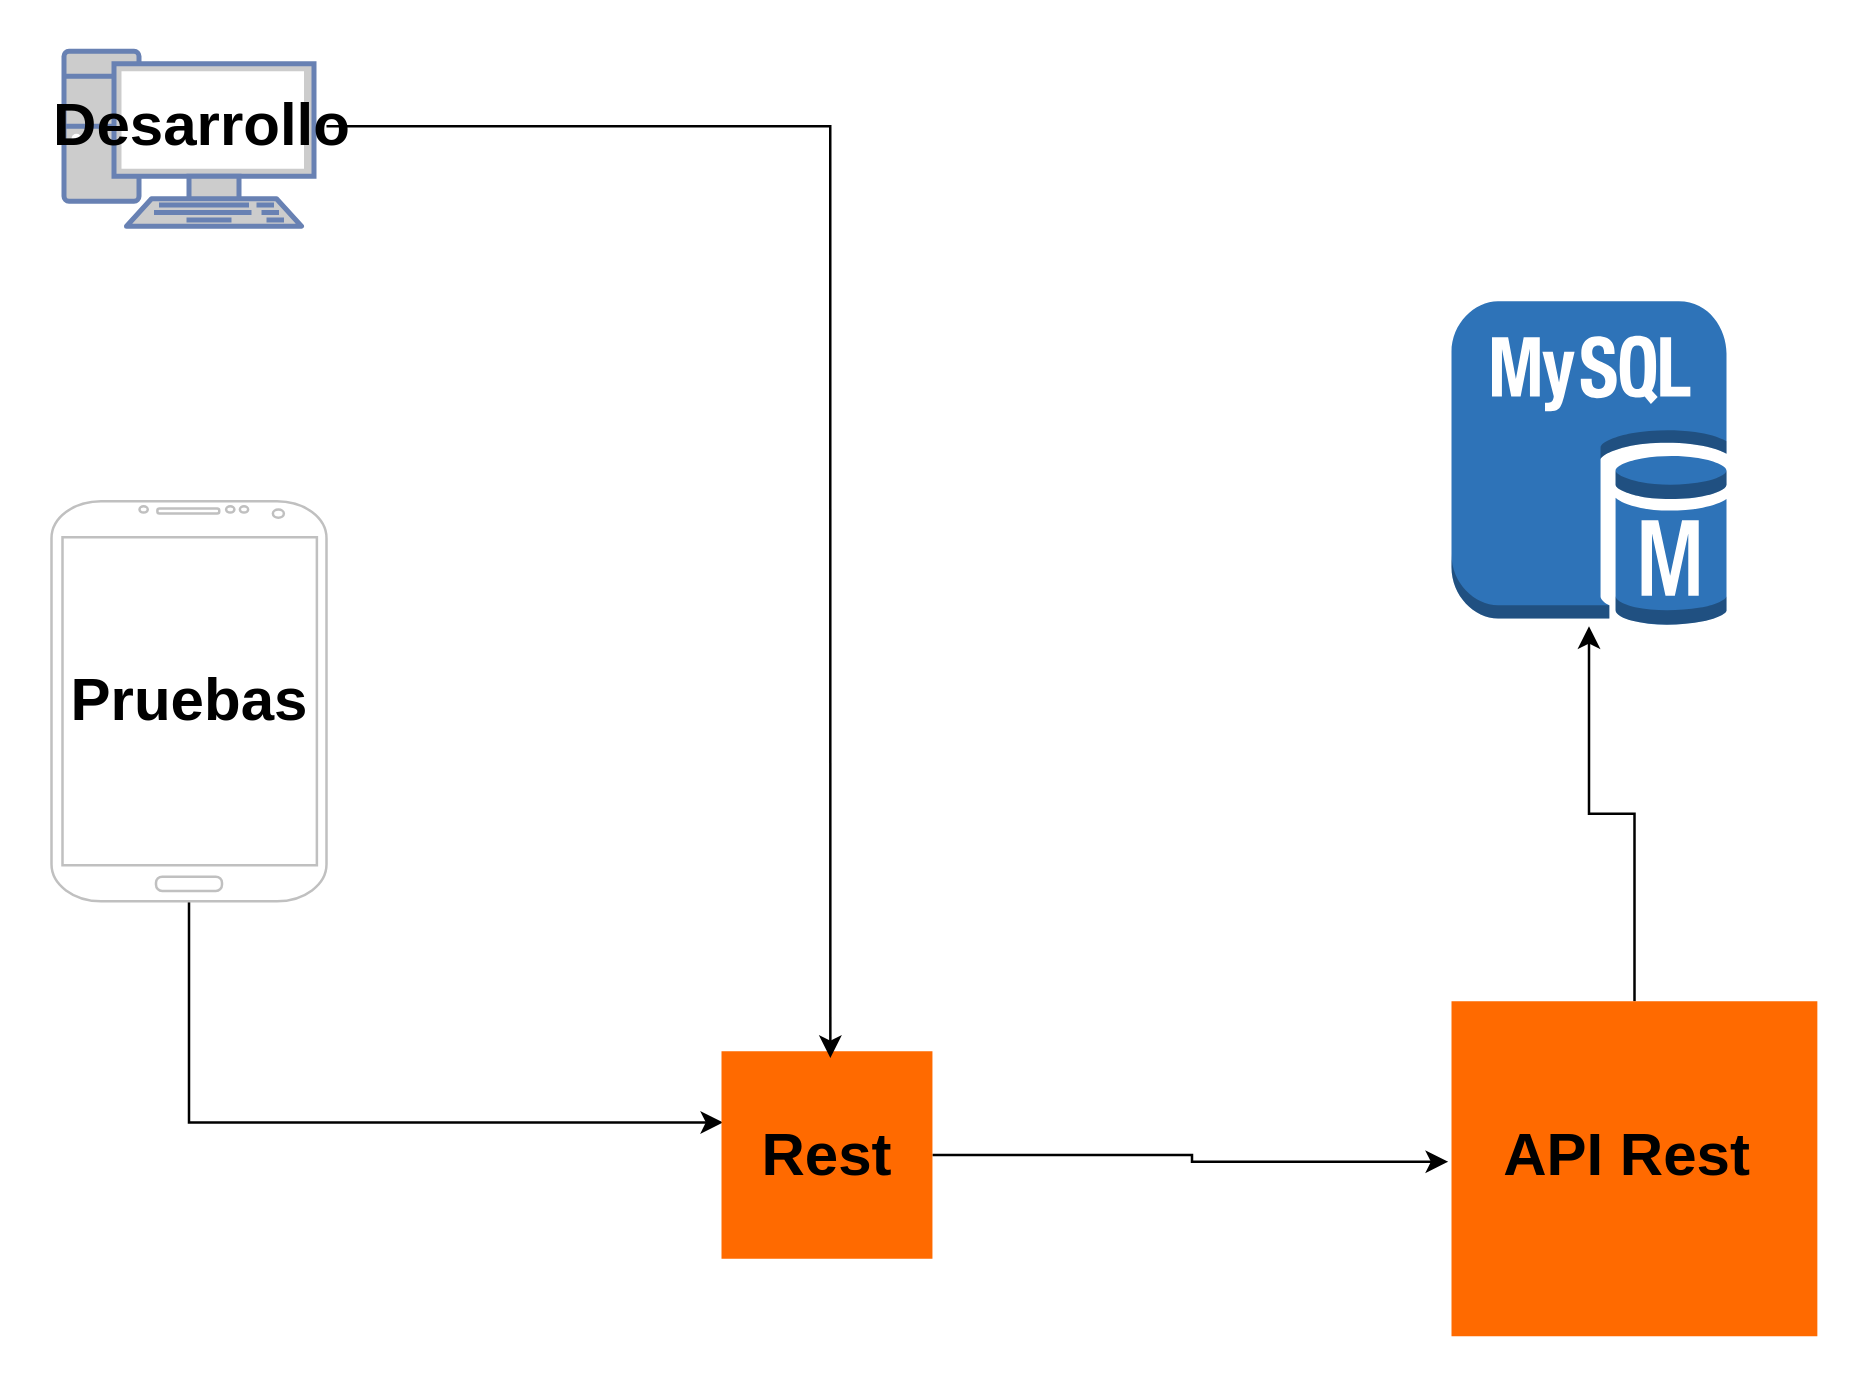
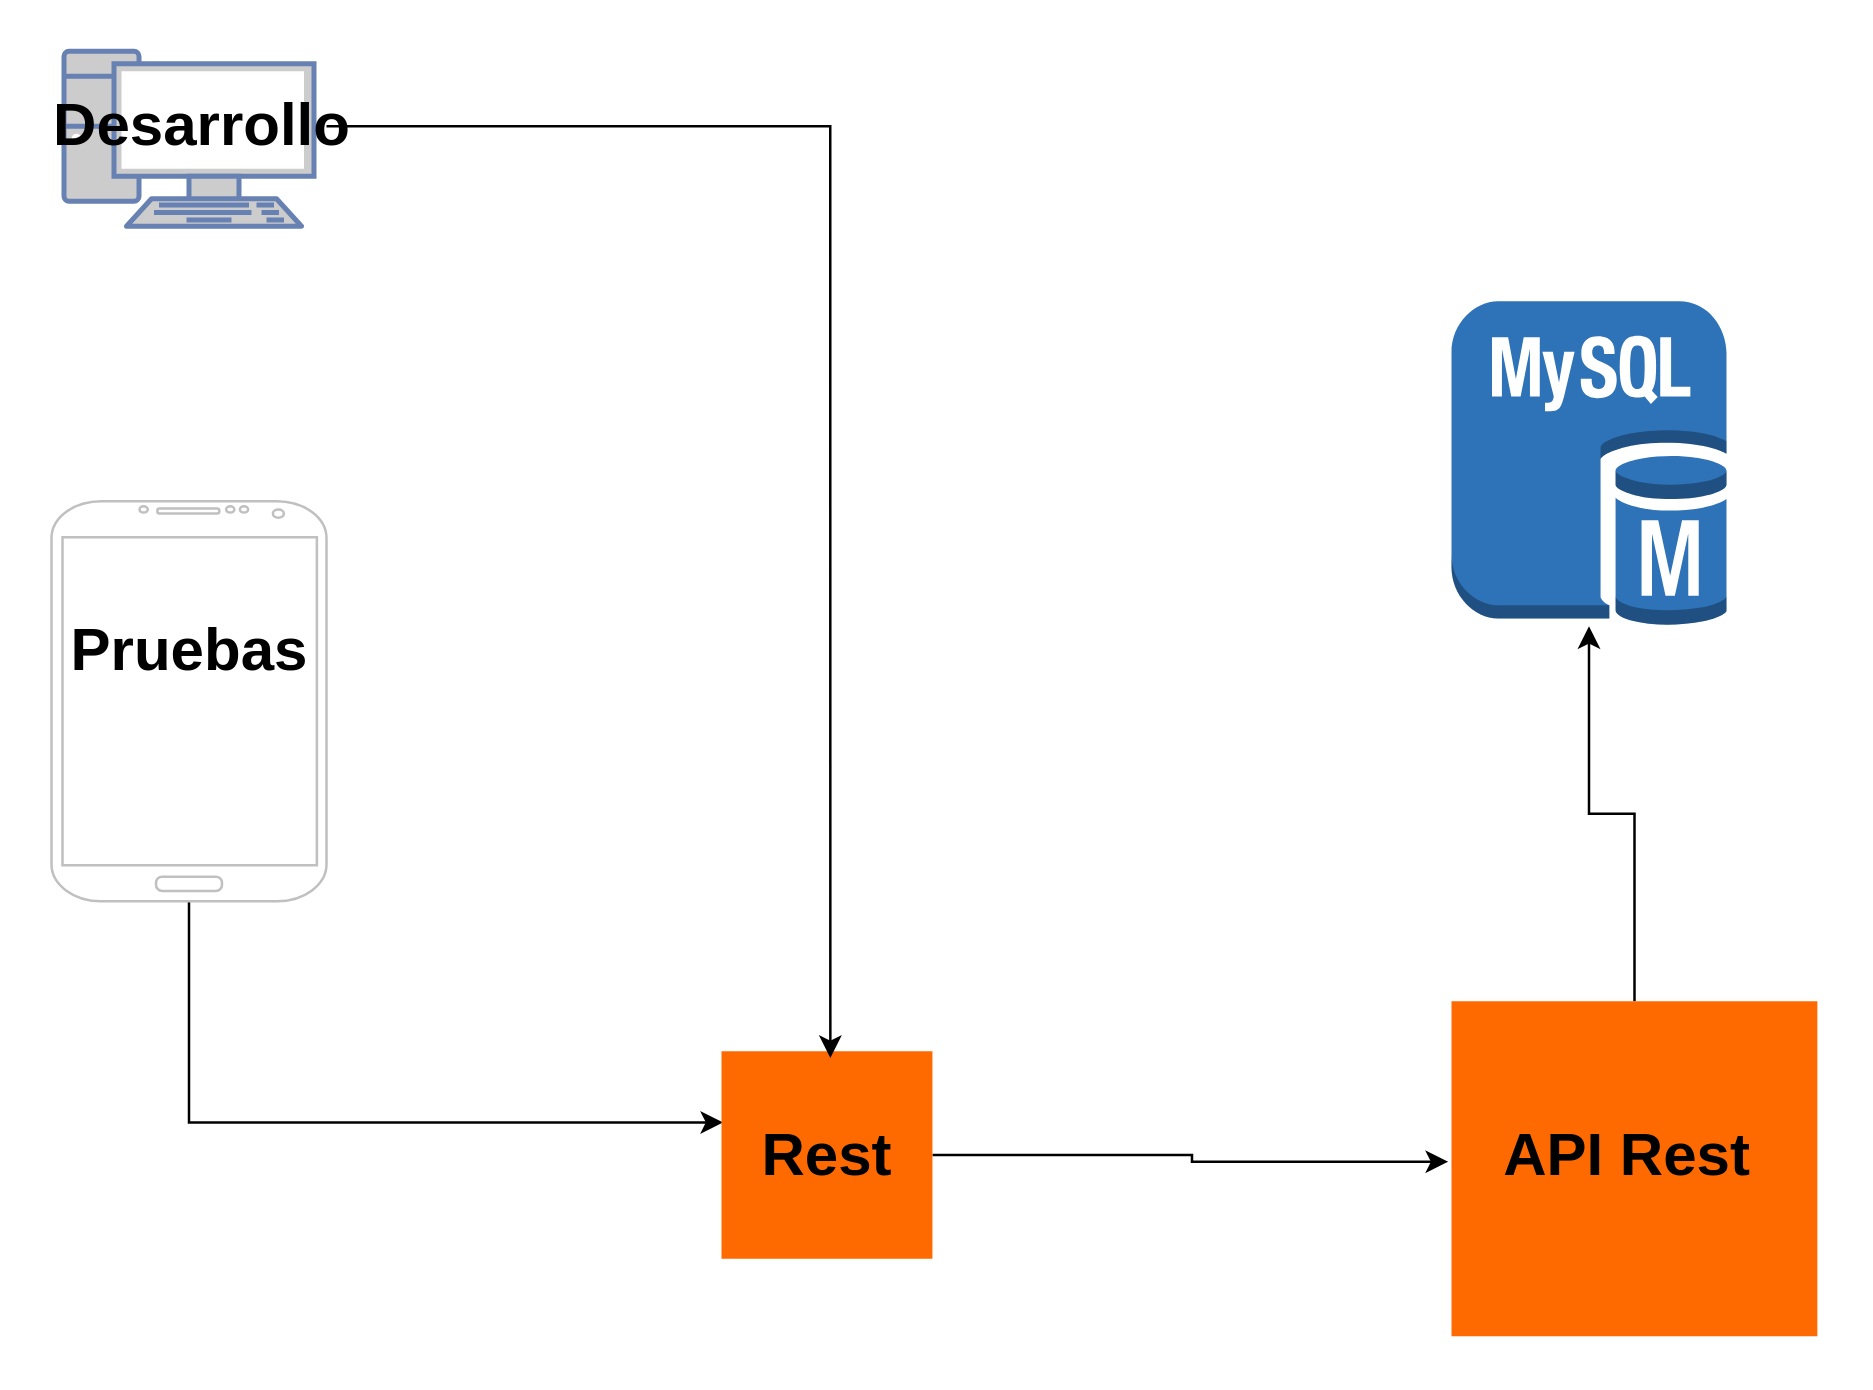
(189, 701) -> (189, 651)
